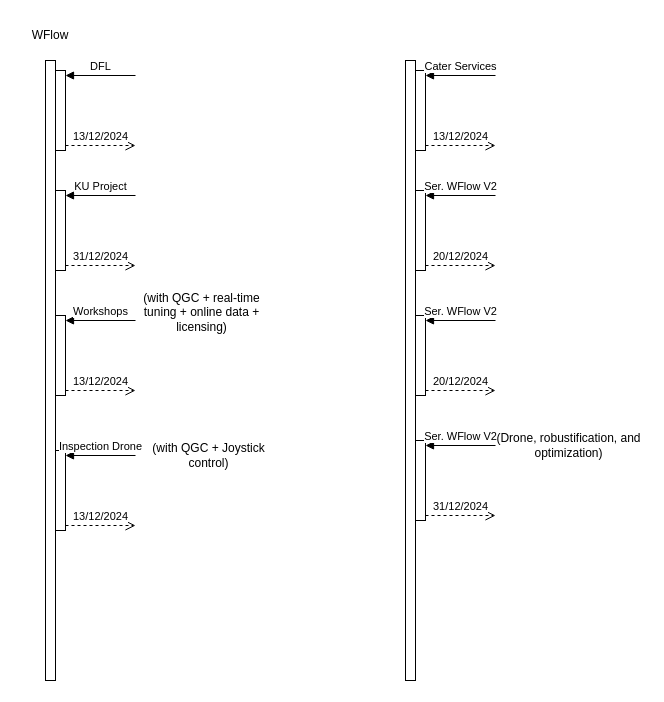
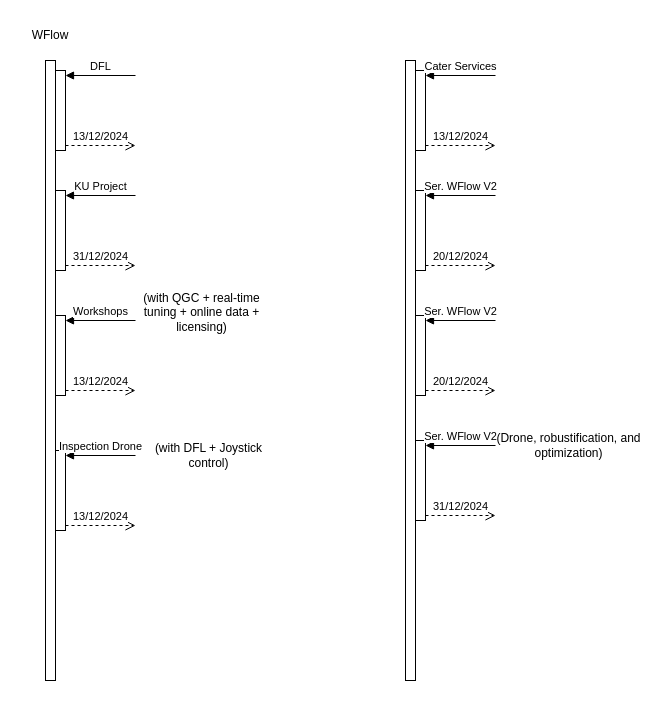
(209, 456) -> (209, 456)
